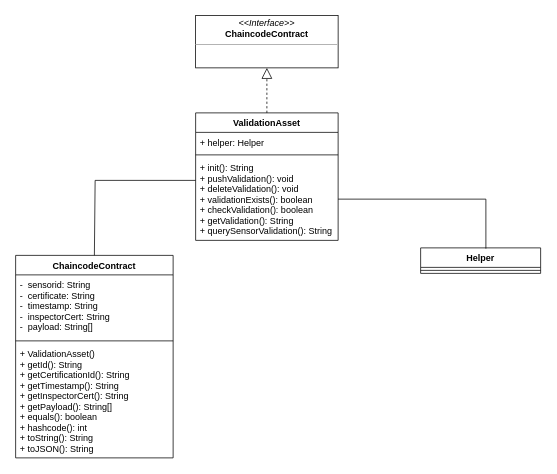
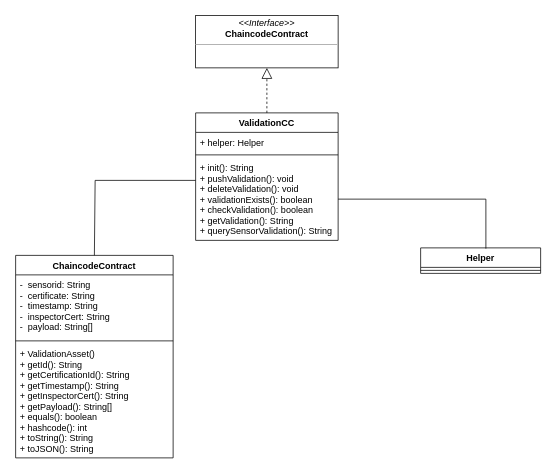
(266, 123) -> (266, 123)
